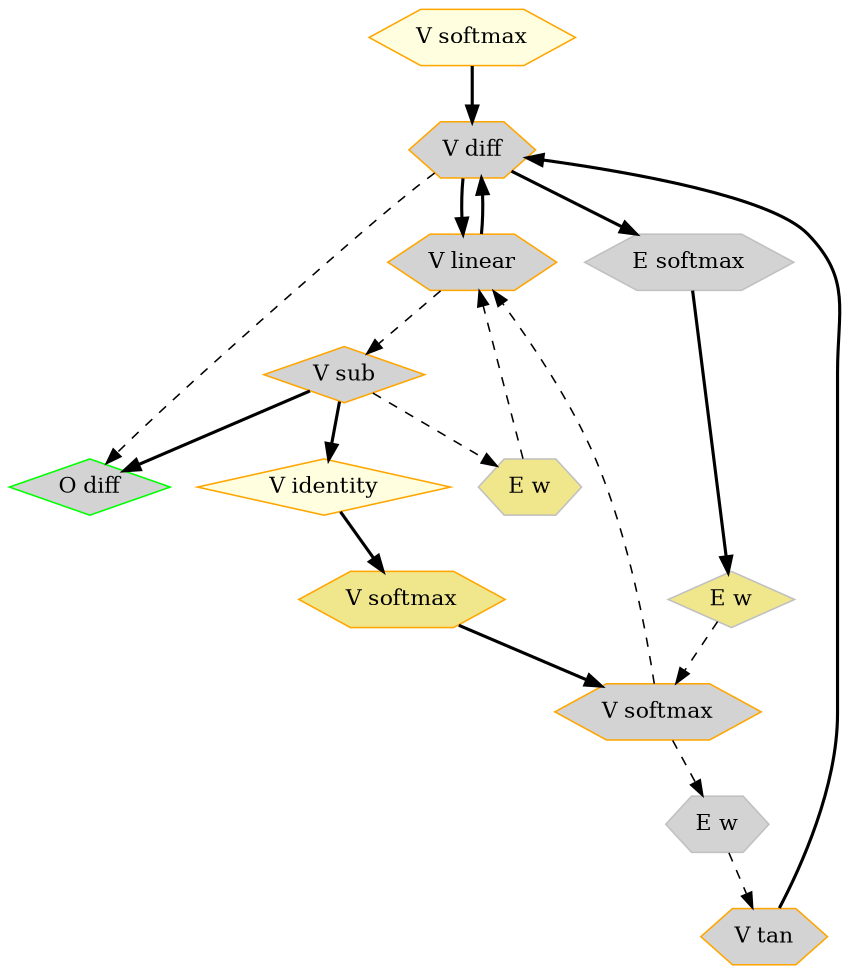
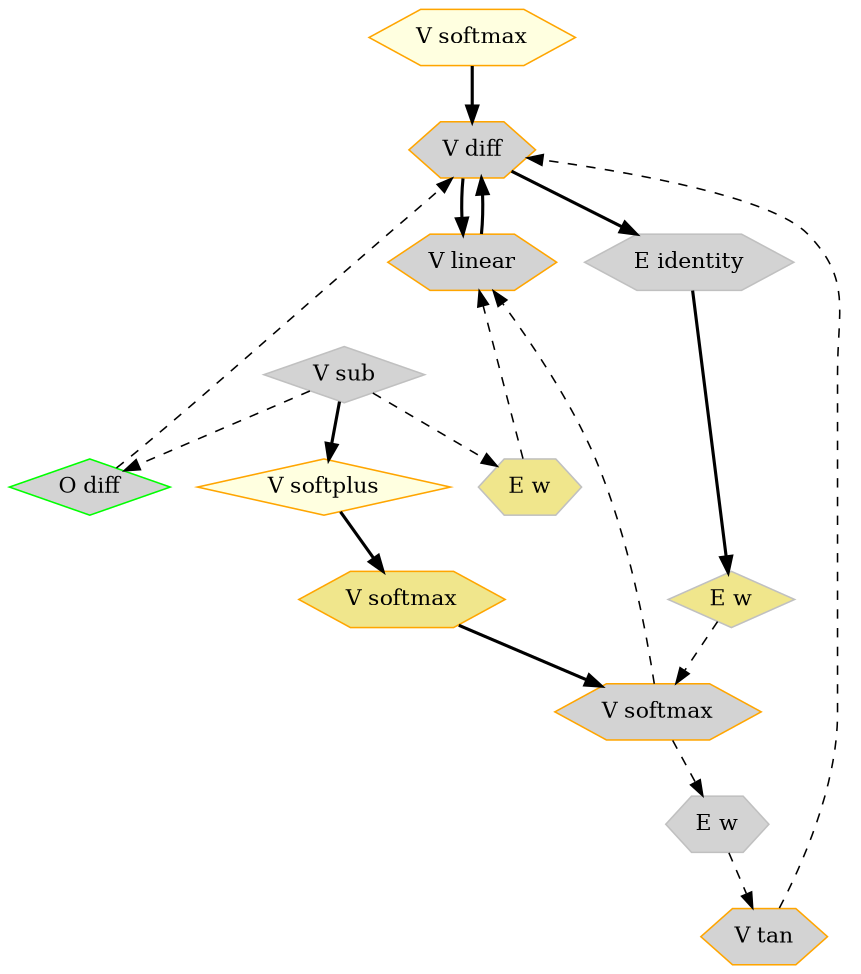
(689, 262) -> (689, 262)
(273, 310) -> (279, 329)
(410, 317) -> none
(344, 375) -> (344, 375)
(224, 428) -> (224, 428)
(838, 433) -> (838, 433)
(324, 487) -> (324, 487)
